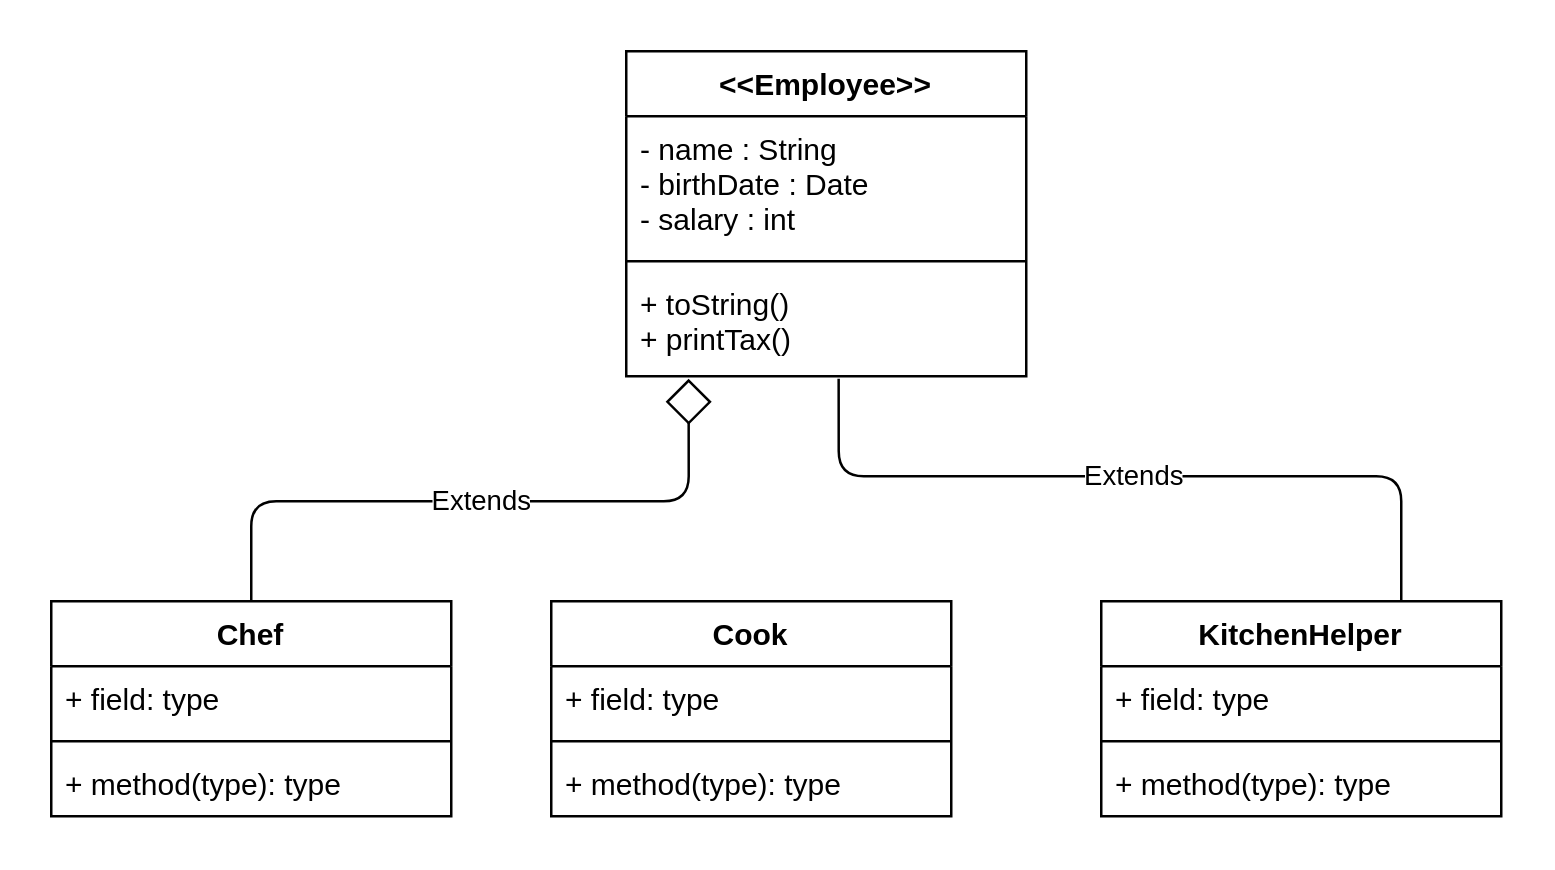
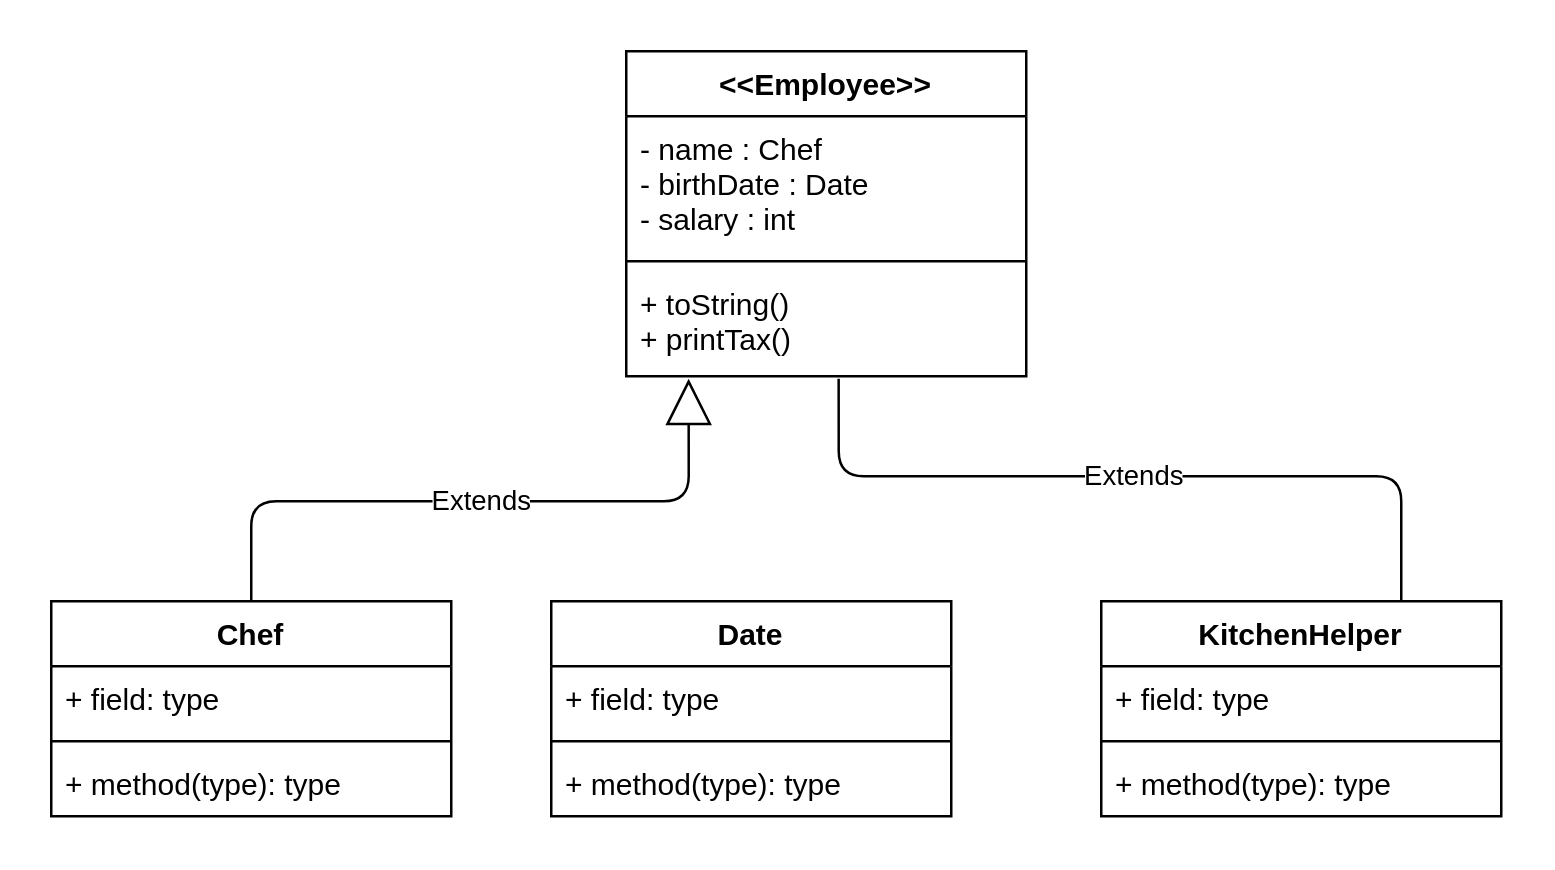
(747, 150) -> (734, 150)
(689, 425) -> (689, 425)
(750, 635) -> (750, 635)
